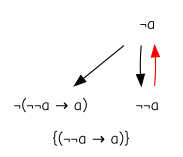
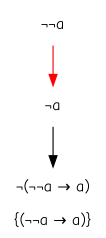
(140, 60) -> none
